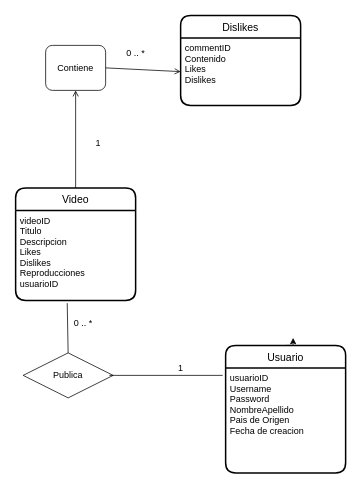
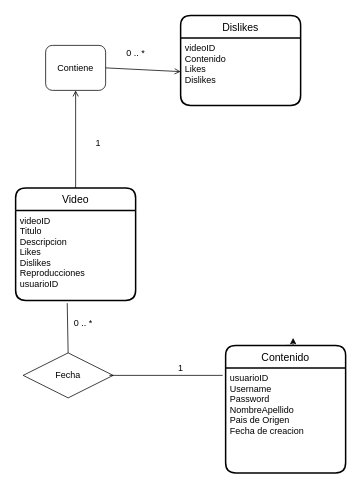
(207, 48) -> (201, 48)
(285, 357) -> (285, 357)
(68, 375) -> (68, 375)
